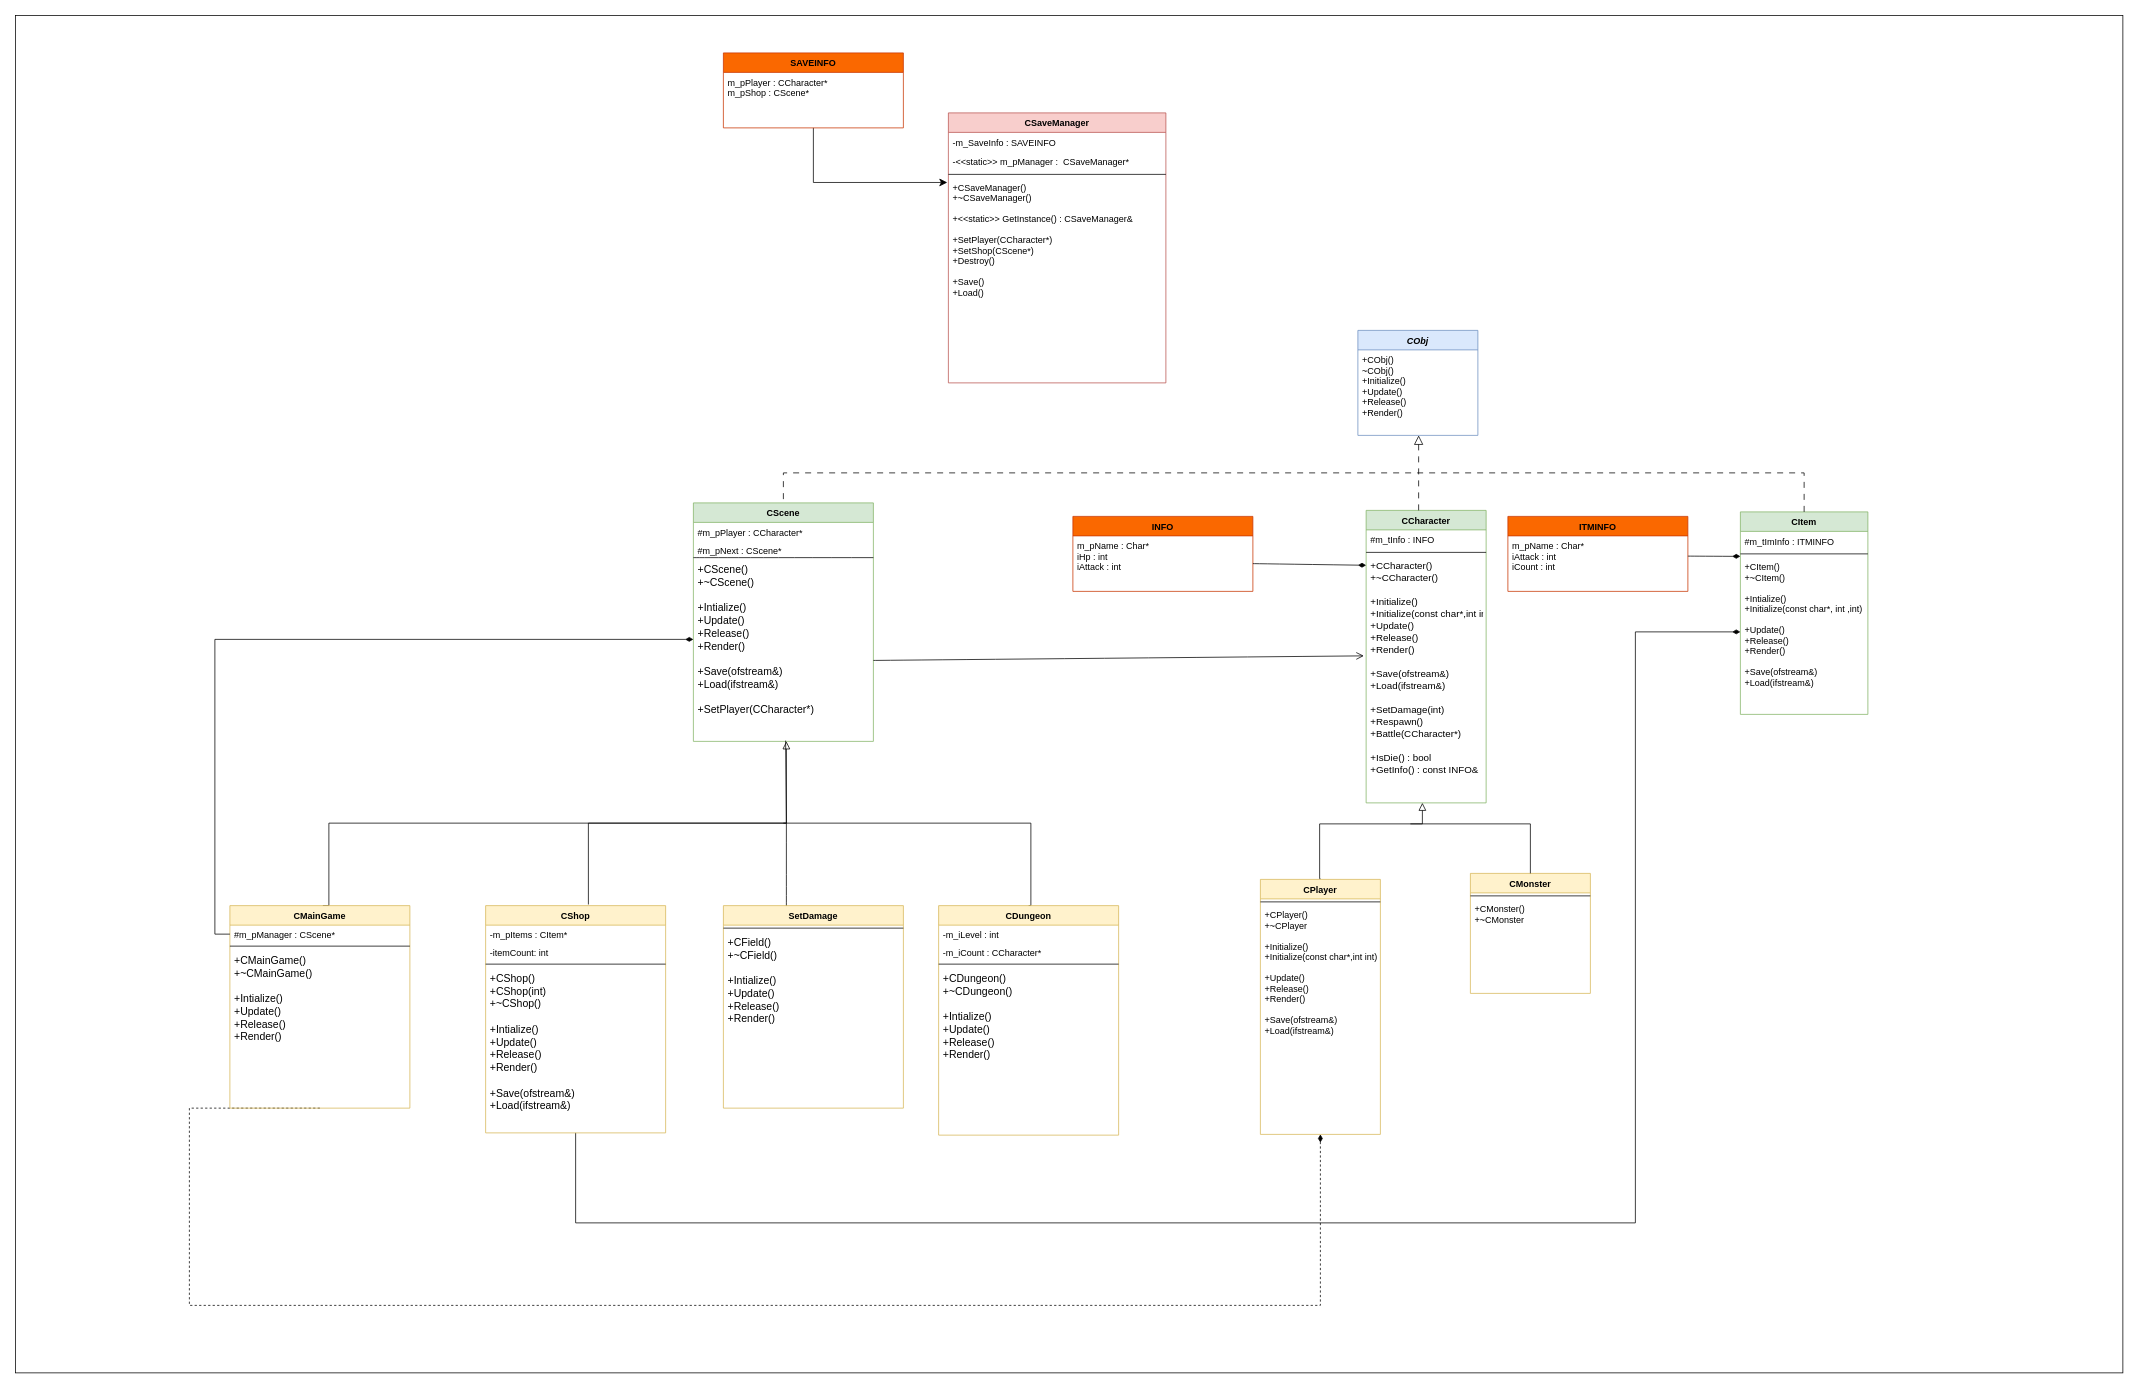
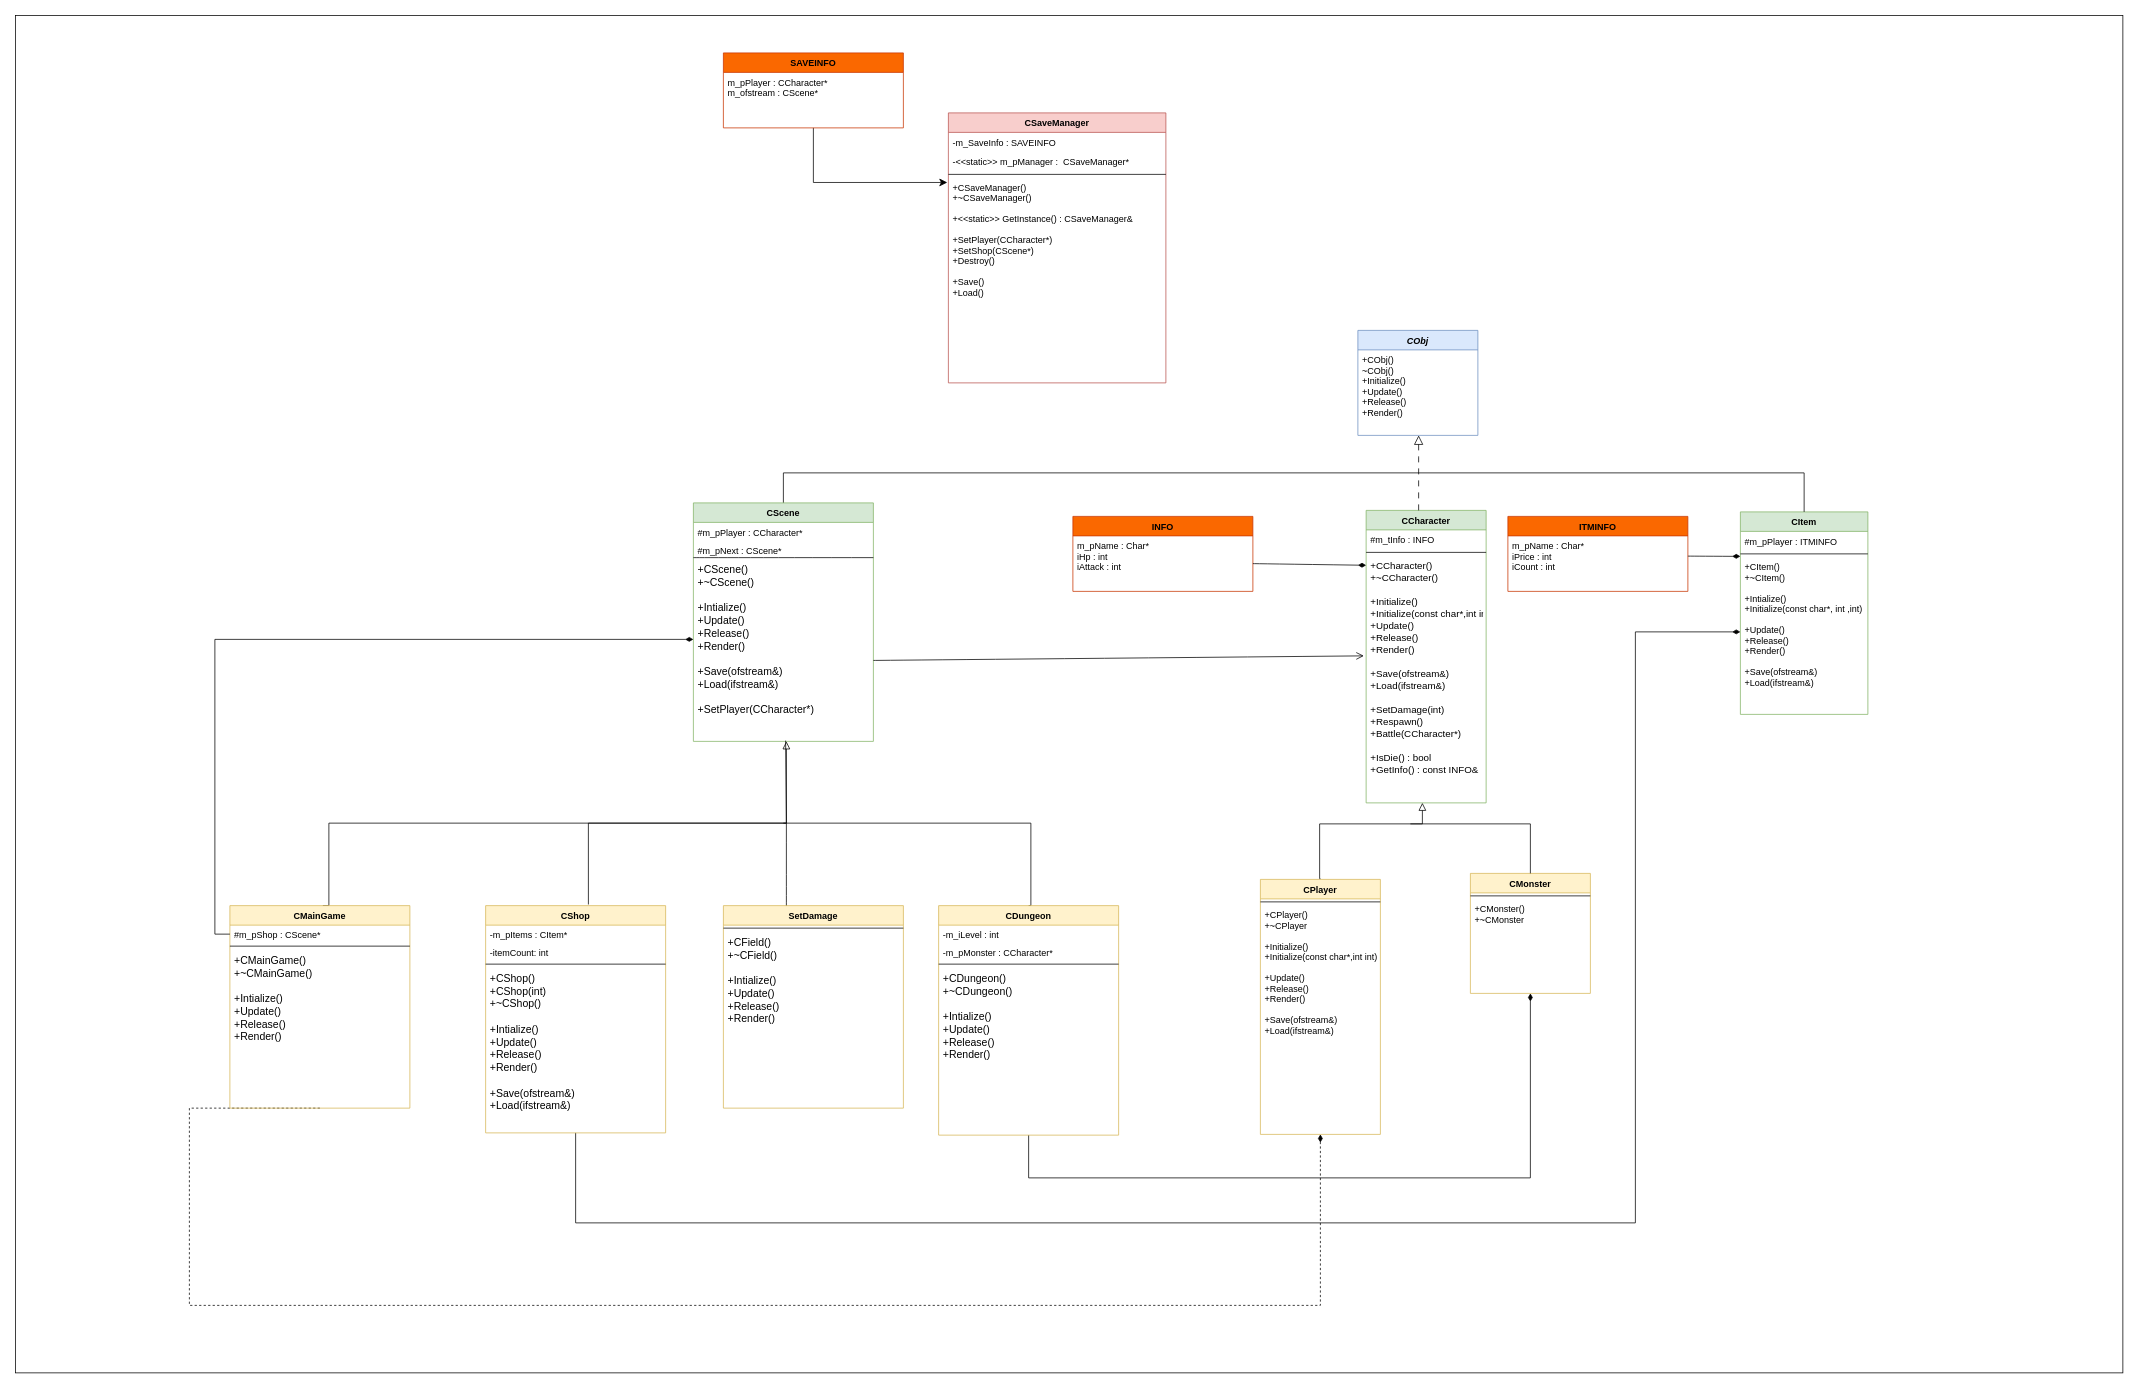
(781, 83) -> (781, 83)
(1296, 473) -> (1296, 473)
(1791, 542) -> (1790, 542)
(1546, 546) -> (1546, 546)
(283, 935) -> (276, 935)
(996, 953) -> (1002, 953)
none -> (1530, 1091)
